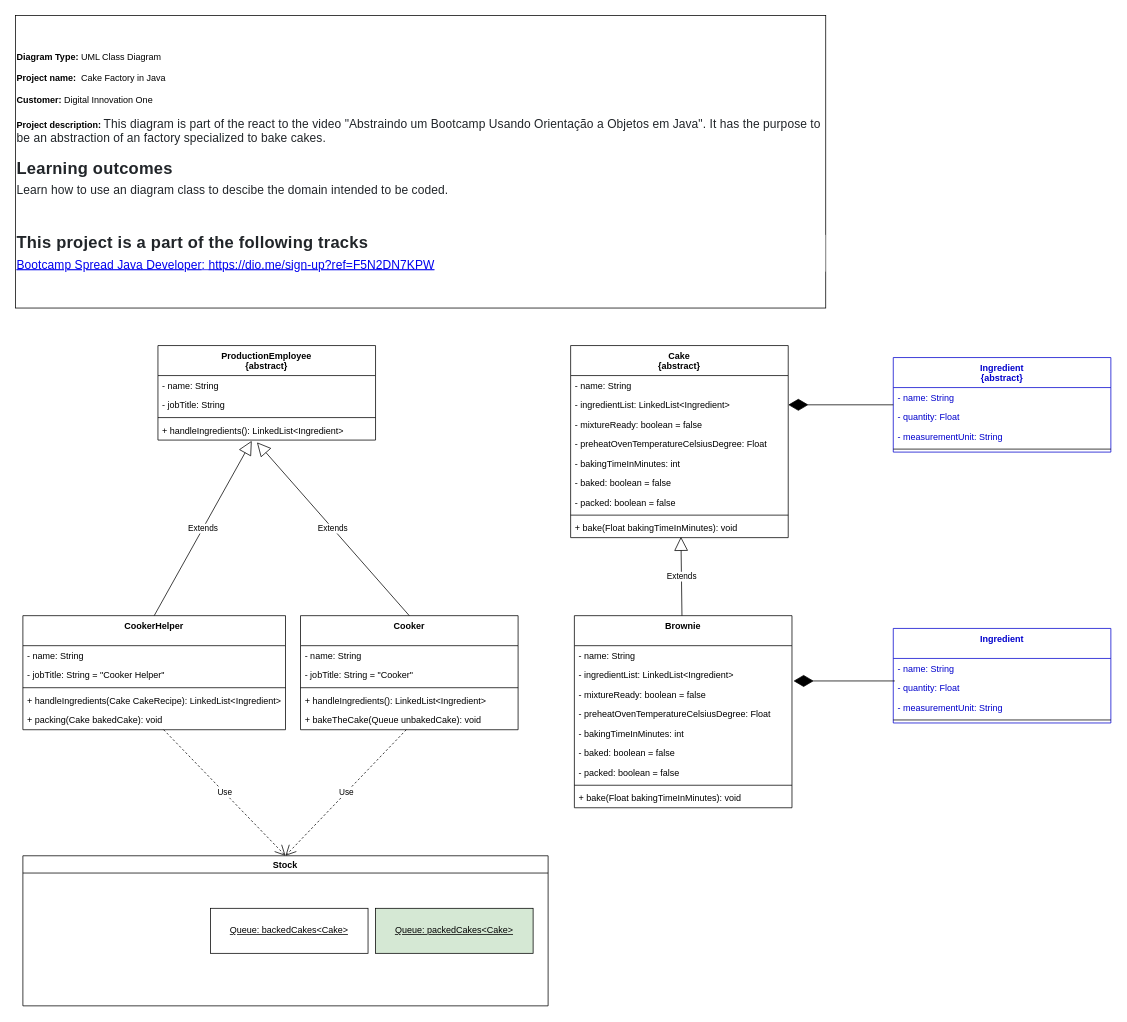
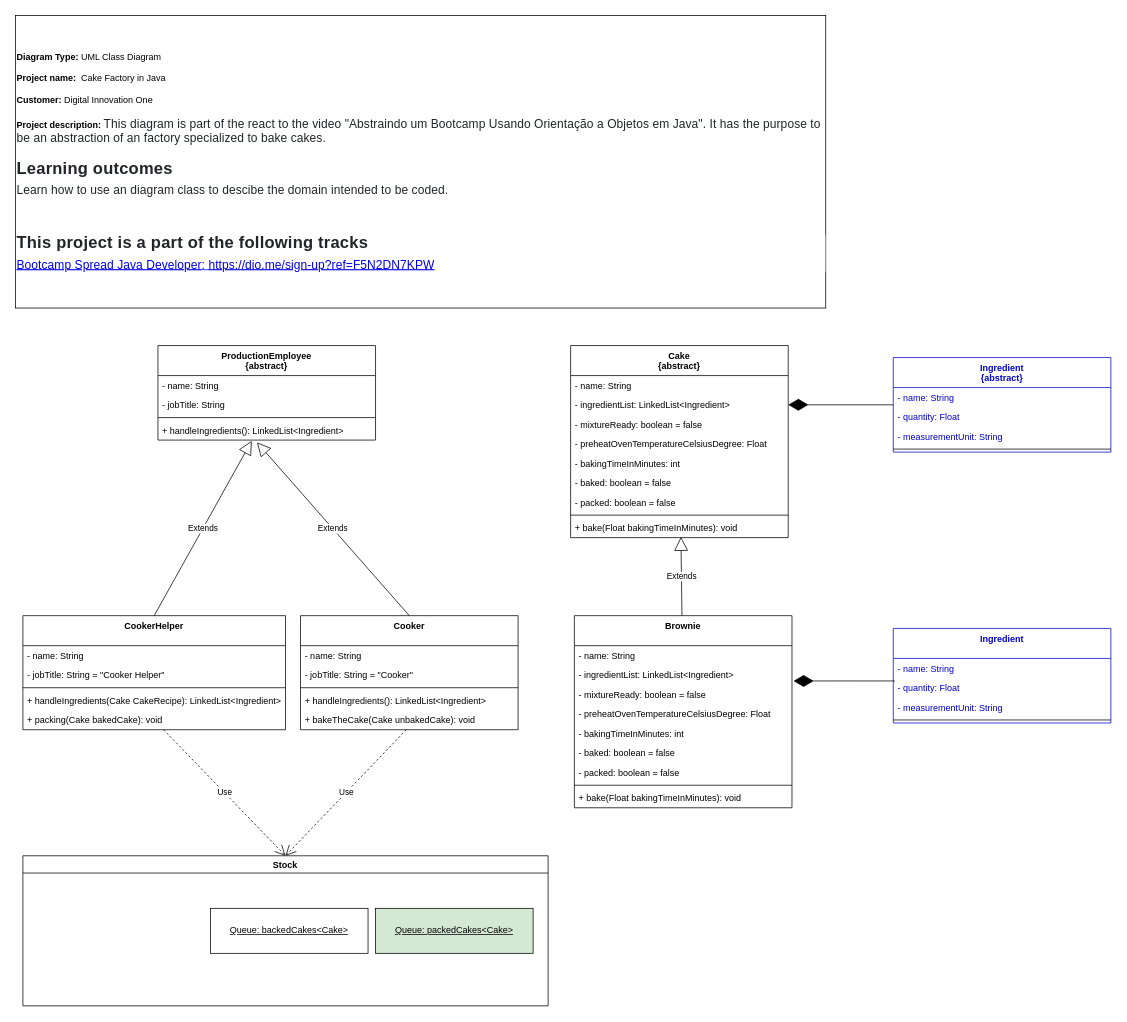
(394, 720) -> (392, 720)
